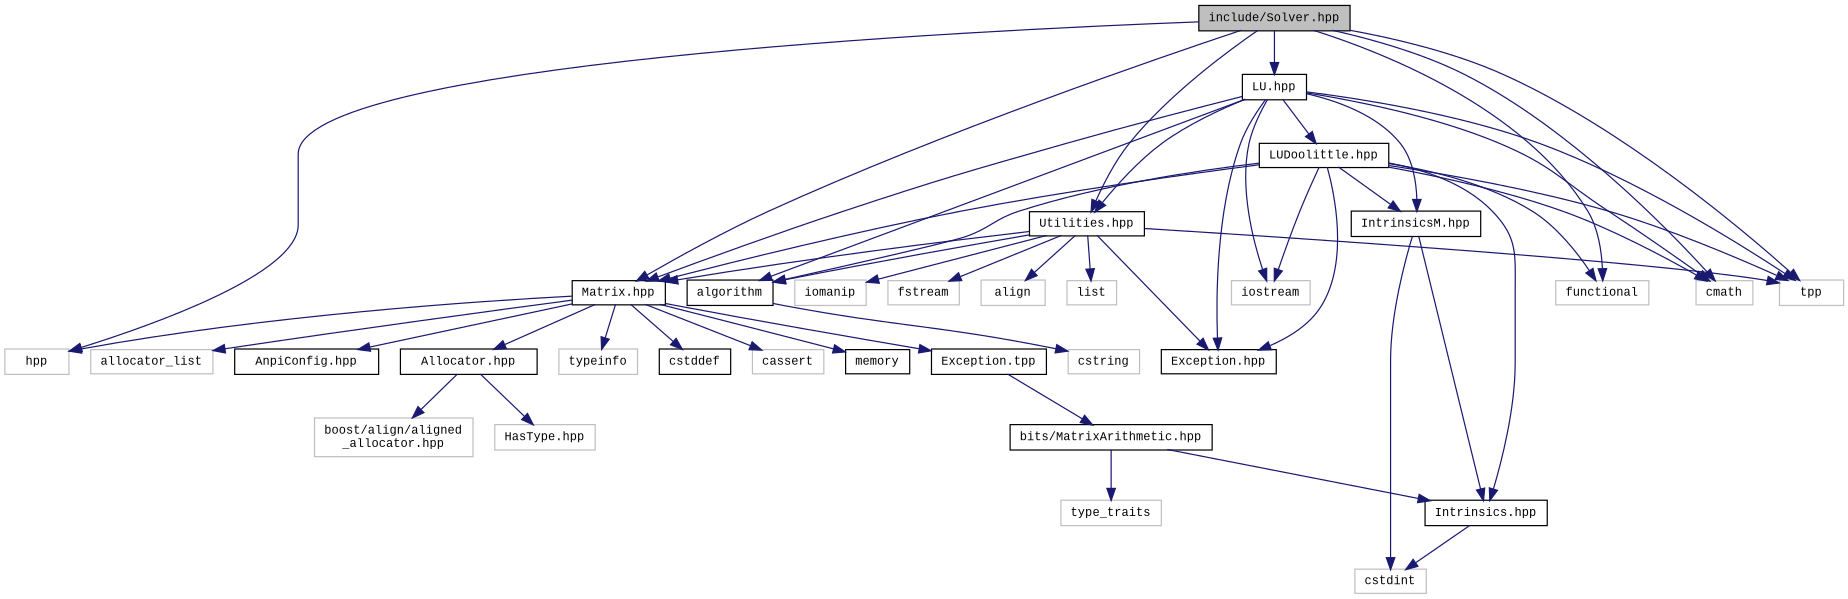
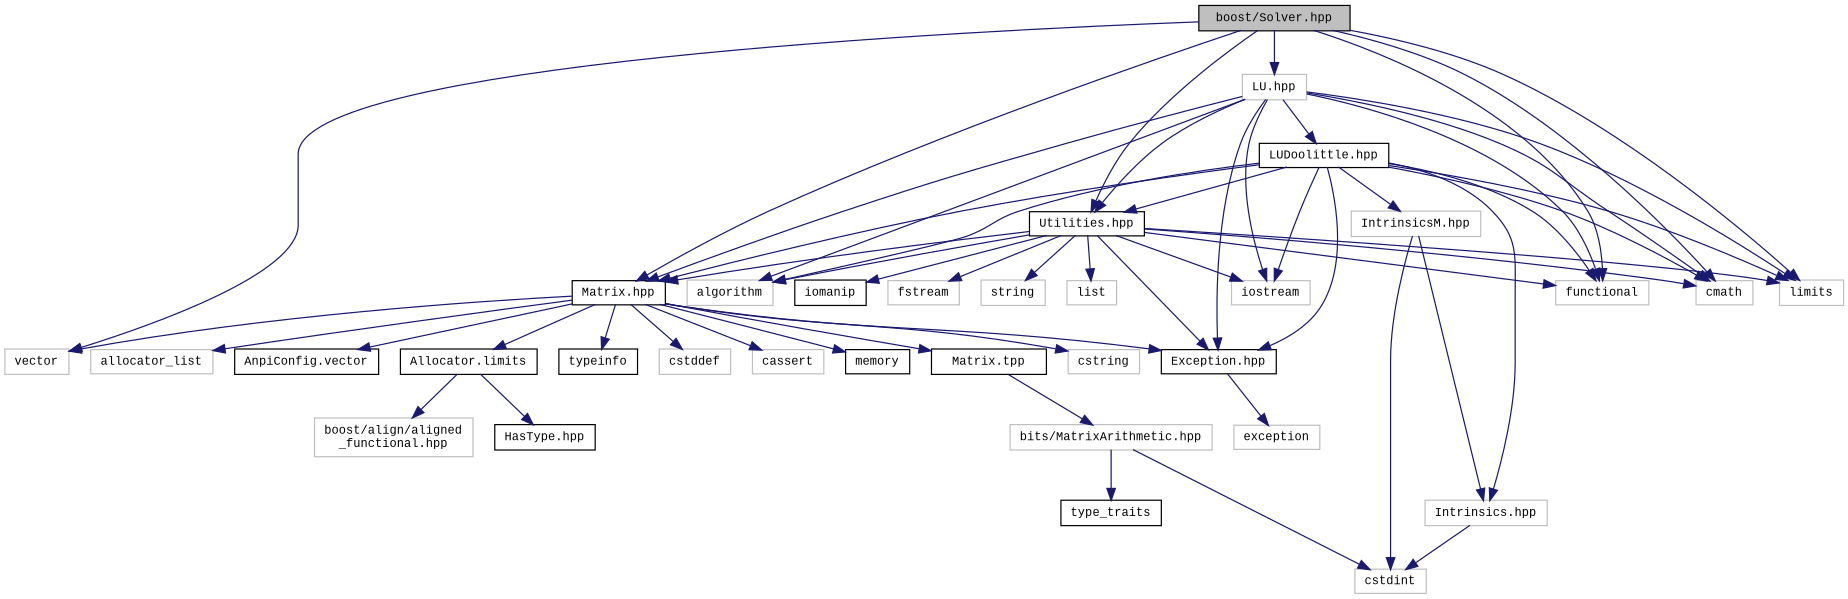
(1274, 18) -> (1274, 18)
(1274, 87) -> (1274, 87)
(1383, 127) -> (1473, 150)
none -> (1212, 188)
(1416, 224) -> (1416, 224)
none -> (1173, 256)
none -> (1344, 258)
none -> (1536, 265)
(730, 293) -> (730, 293)
(830, 293) -> (830, 293)
(1013, 293) -> (1013, 293)
(1812, 293) -> (1812, 293)
(914, 326) -> (861, 325)
none -> (1016, 335)
(37, 362) -> (37, 362)
(307, 362) -> (307, 362)
(469, 362) -> (469, 362)
(598, 362) -> (598, 362)
(695, 362) -> (695, 362)
(989, 362) -> (989, 362)
(394, 437) -> (394, 437)
(545, 437) -> (545, 437)
(1111, 437) -> (1111, 437)
none -> (1277, 437)
(1293, 474) -> (1246, 507)
(1111, 513) -> (1111, 513)
(1486, 513) -> (1486, 513)
